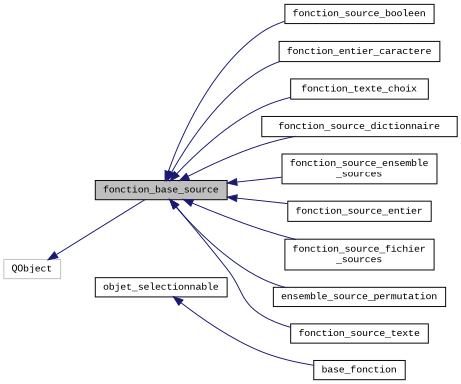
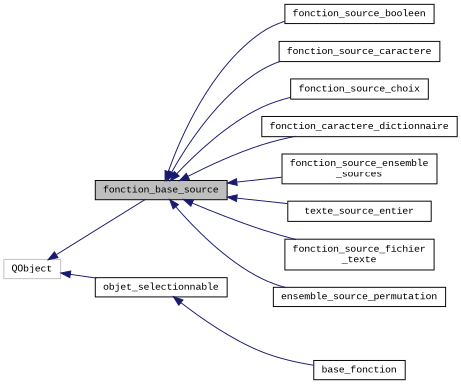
(359, 51) -> (359, 51)
(359, 89) -> (359, 89)
(359, 127) -> (359, 127)
(359, 211) -> (359, 211)
(359, 255) -> (359, 255)
none -> (83, 276)
(359, 334) -> none
